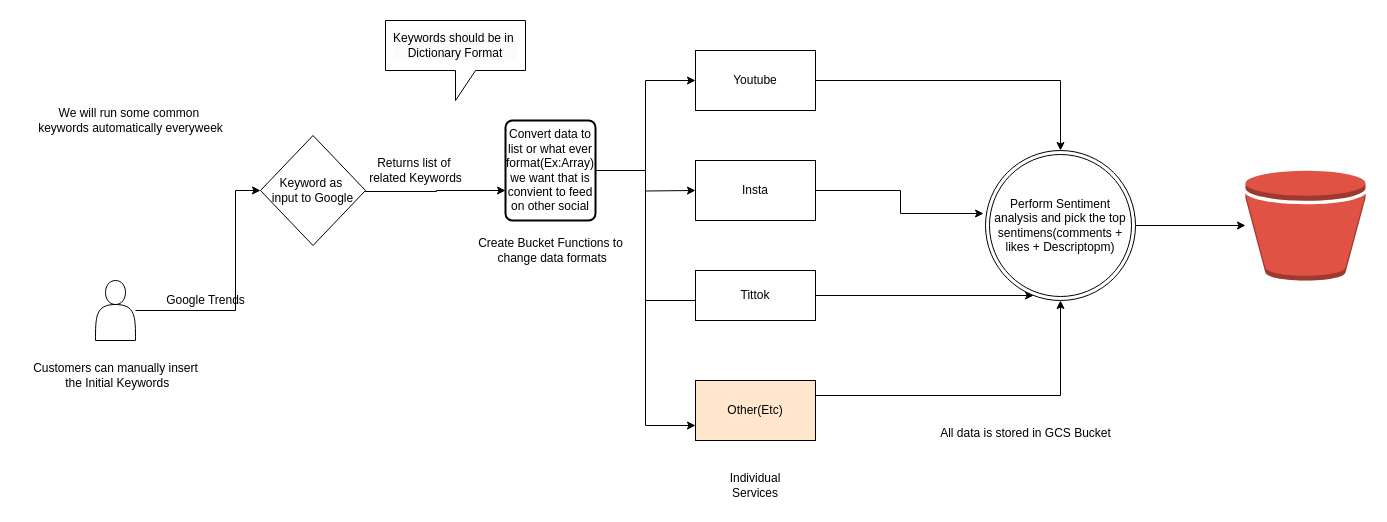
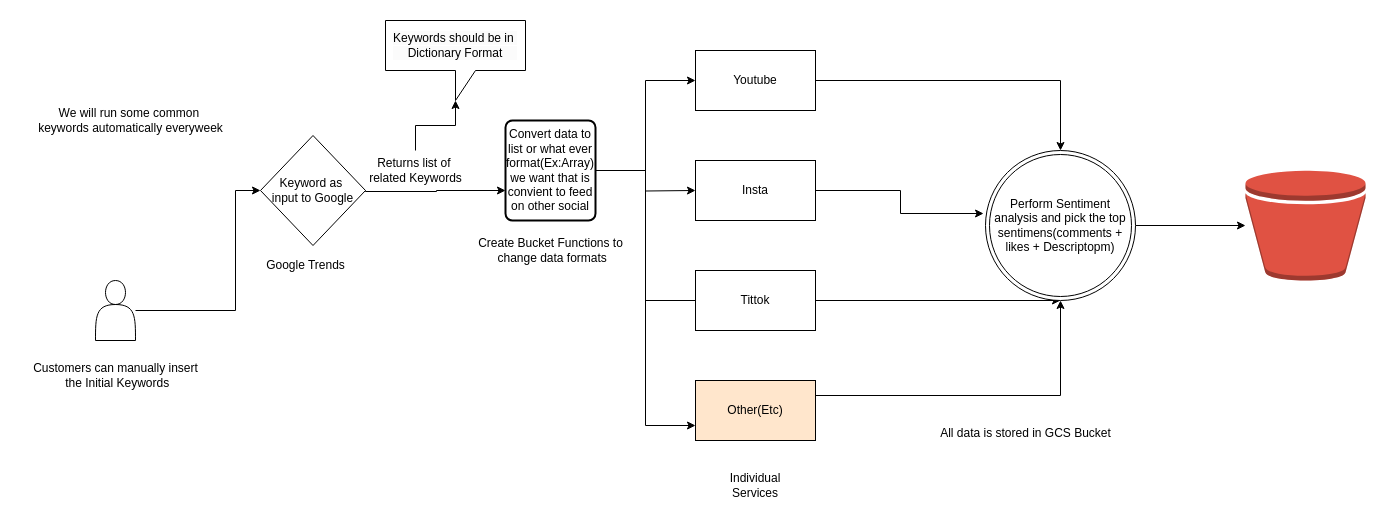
none -> (432, 126)
(756, 296) -> (756, 301)
(206, 301) -> (306, 266)
